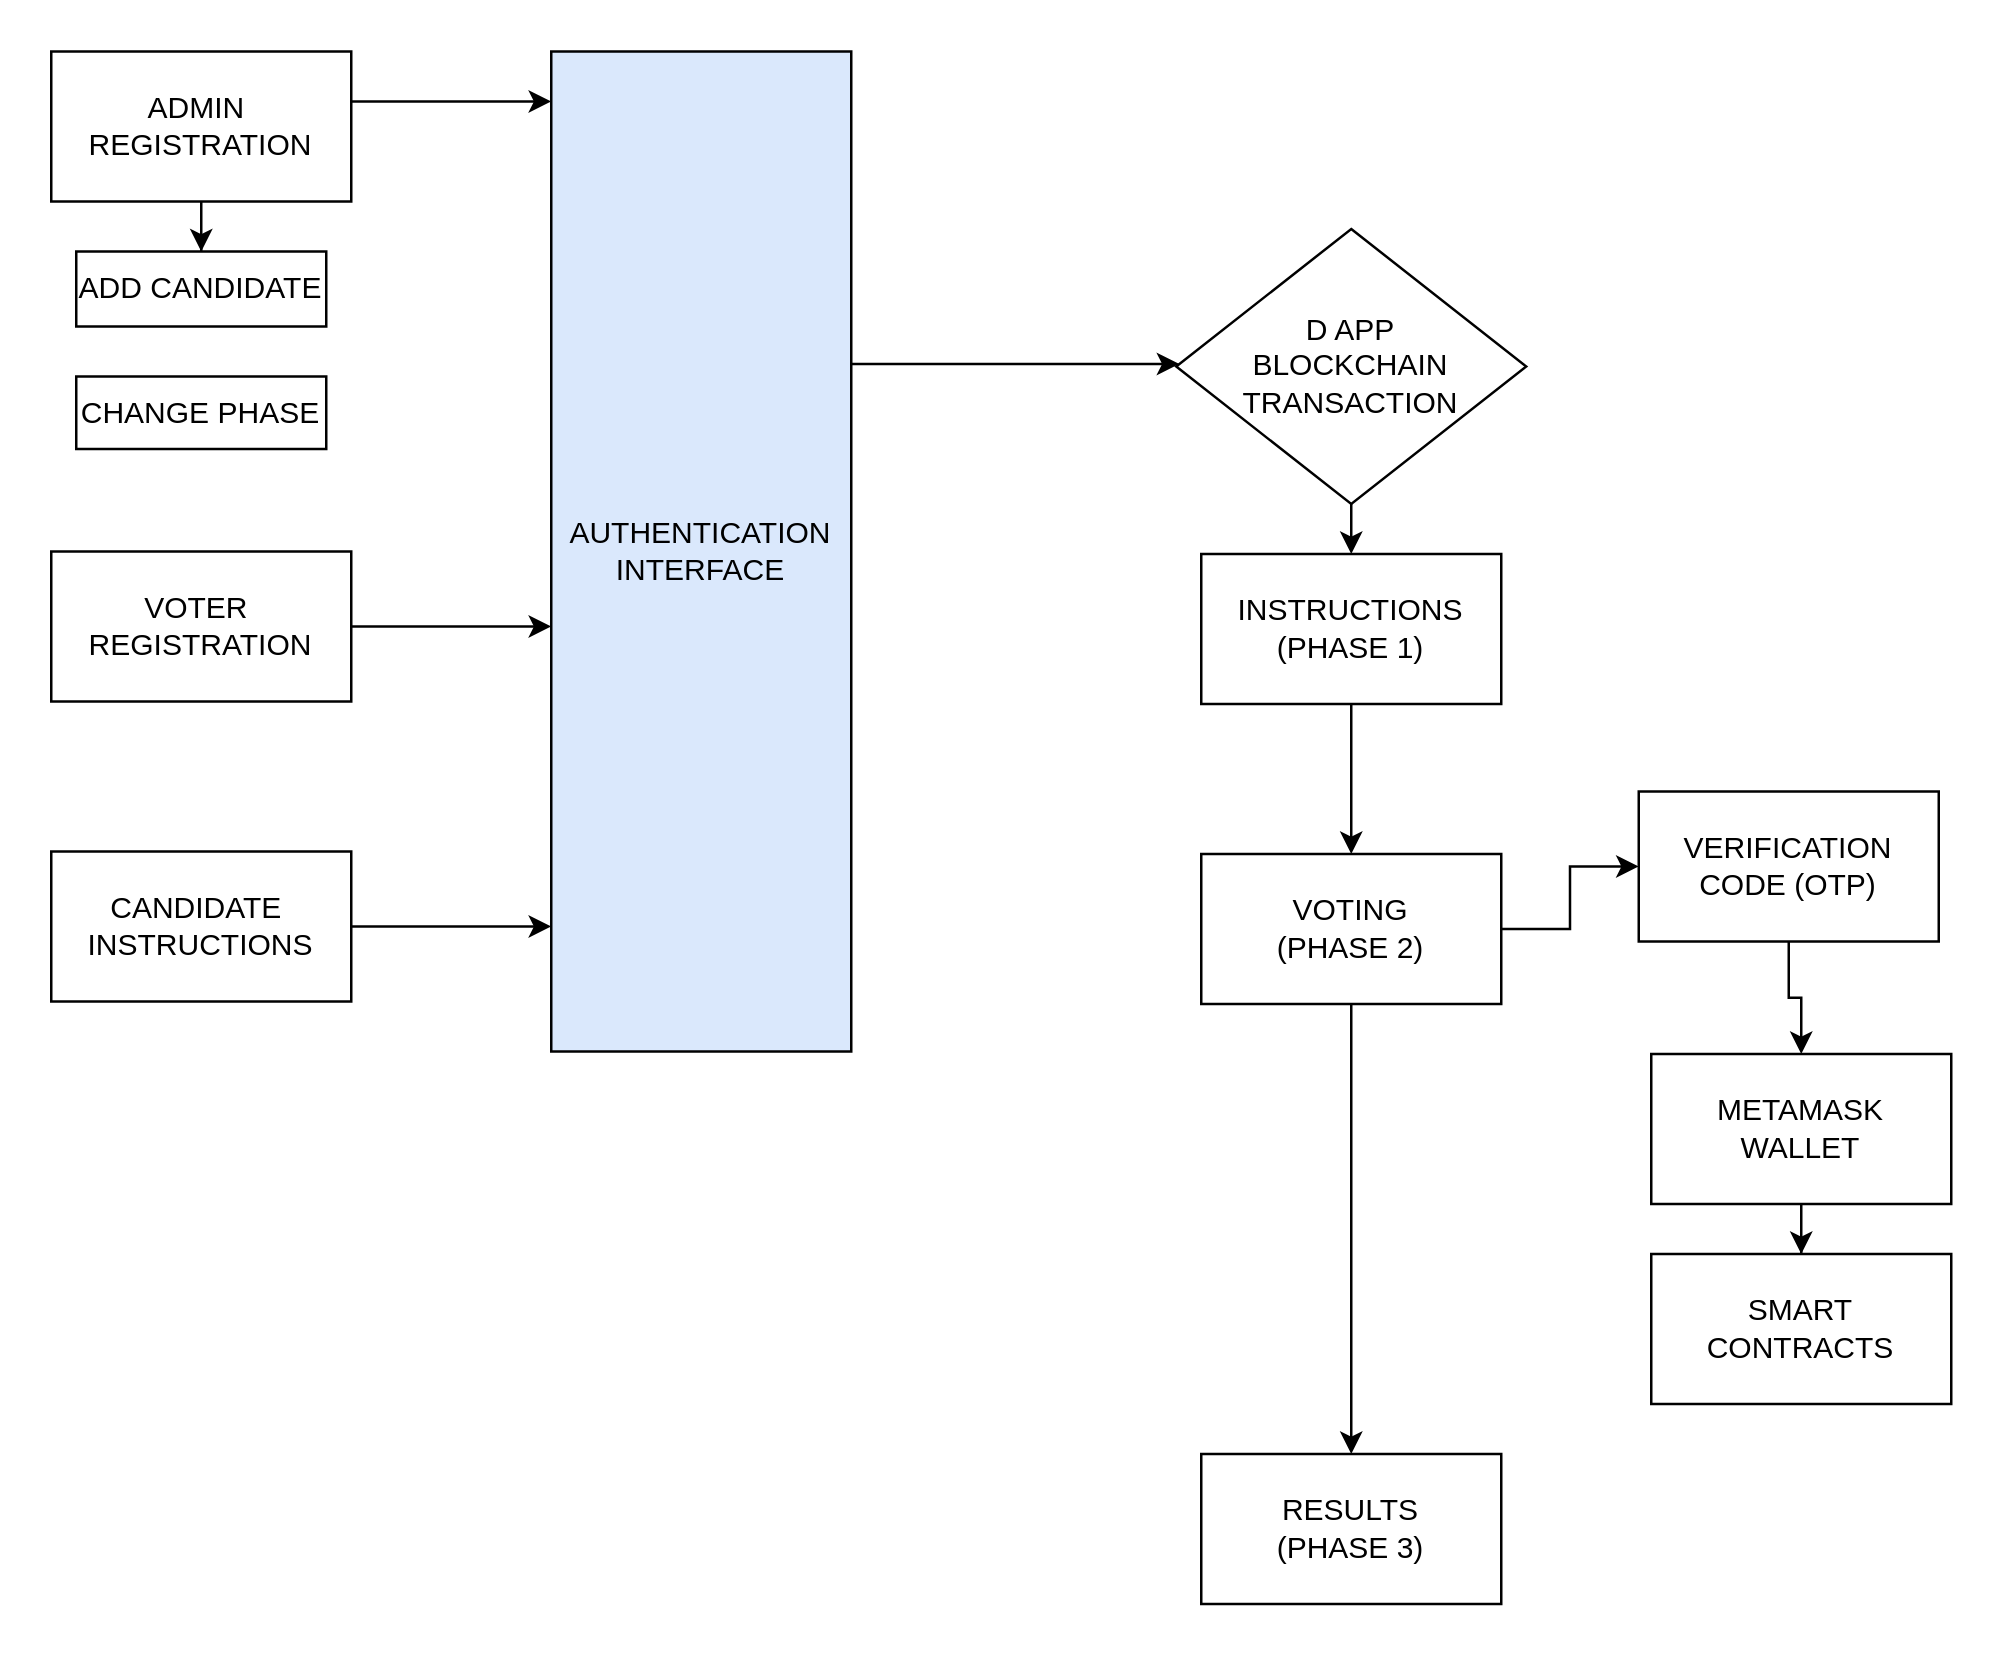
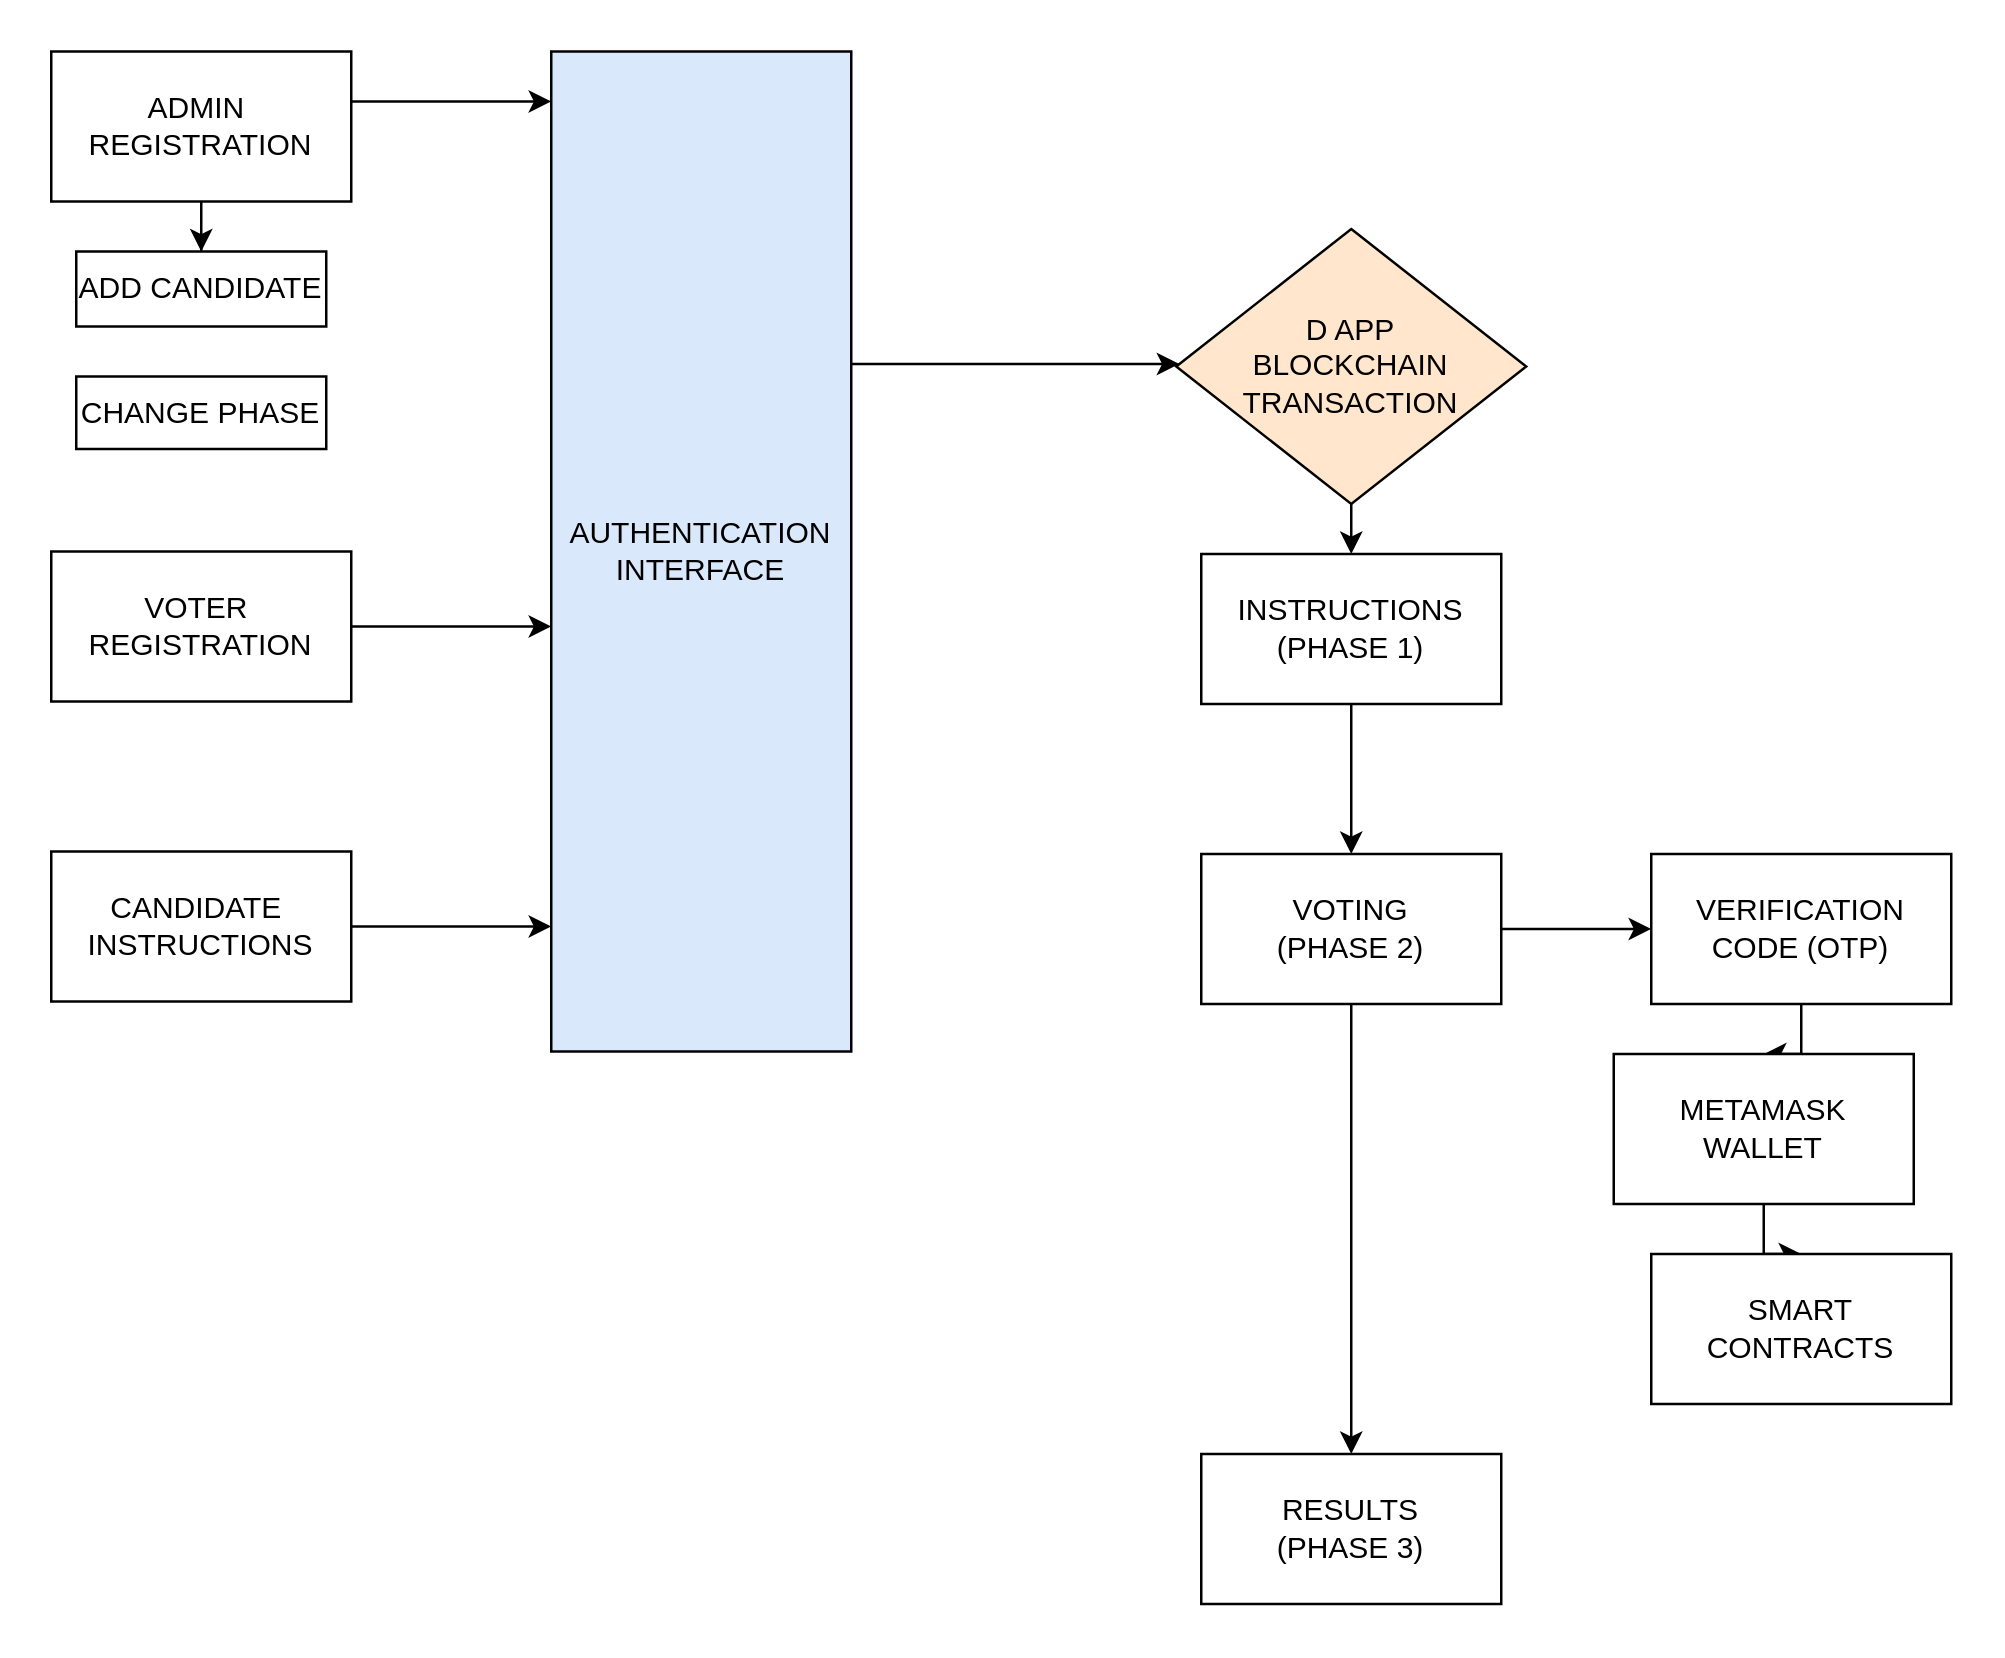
(1351, 366) -> (1351, 366)
(1789, 866) -> (1801, 929)
(1801, 1129) -> (1764, 1129)
